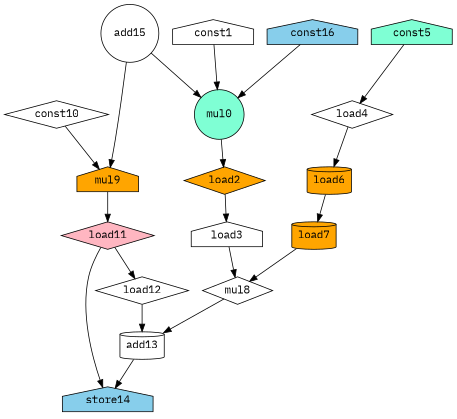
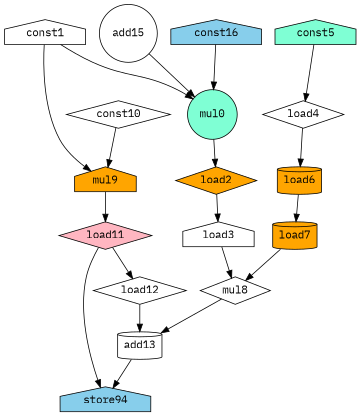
(120, 111) -> (49, 111)
(108, 401) -> (105, 401)
